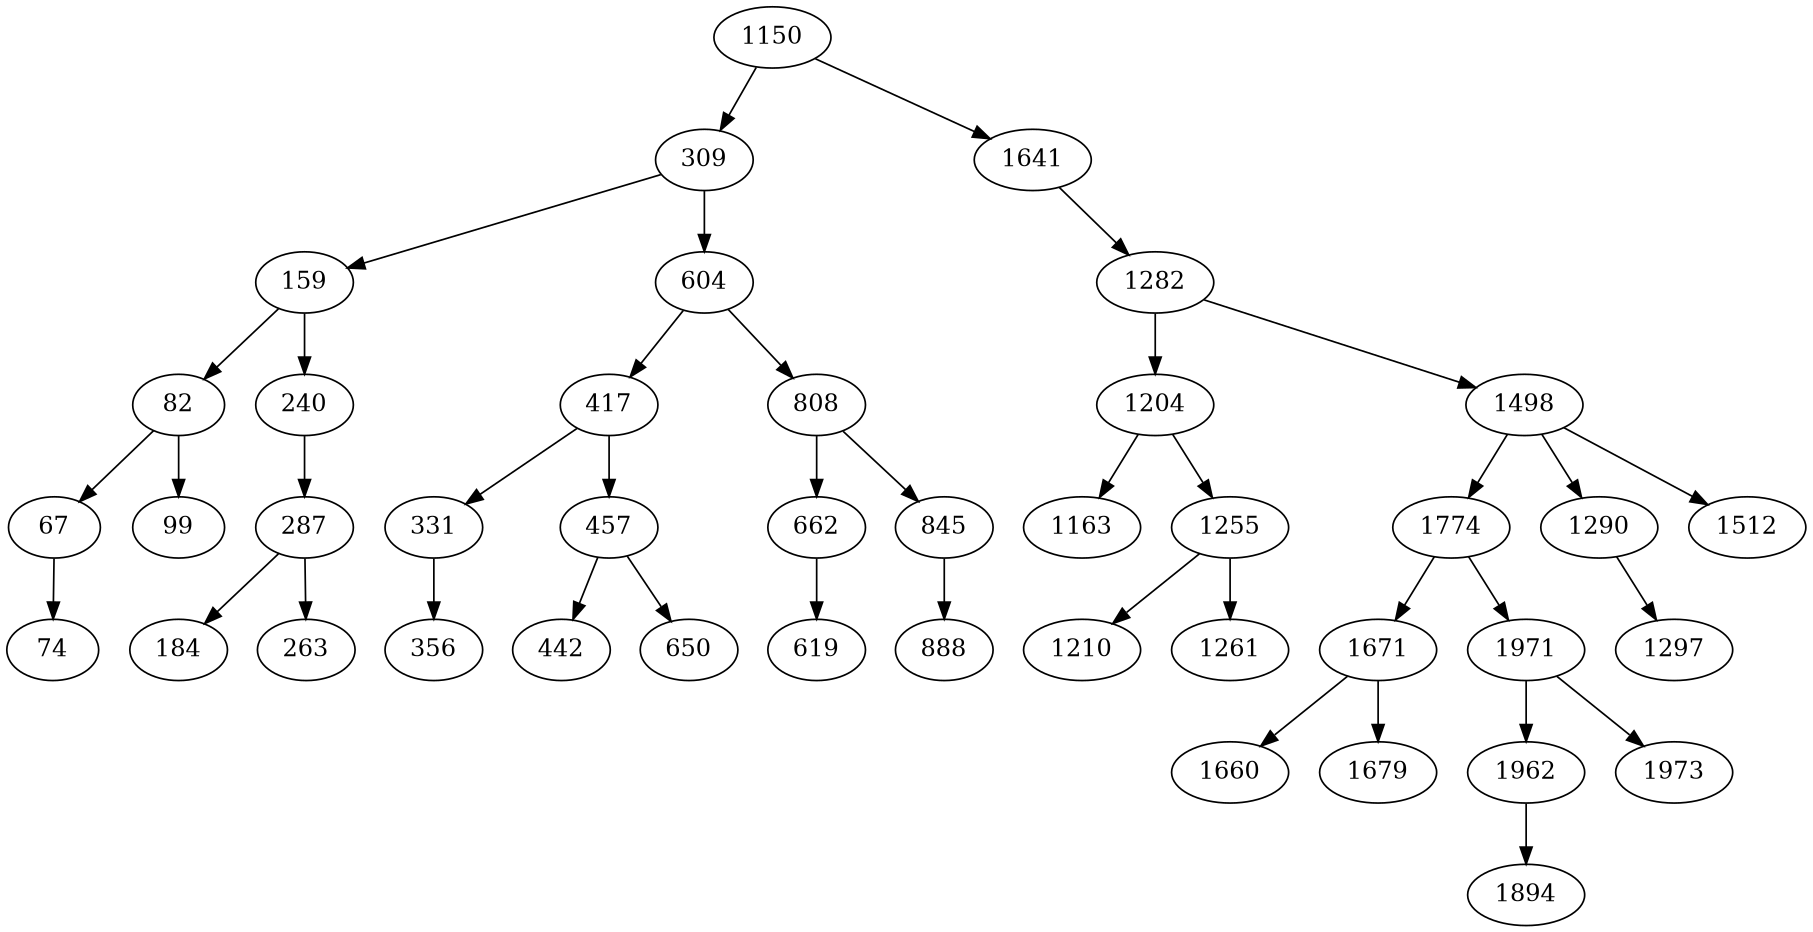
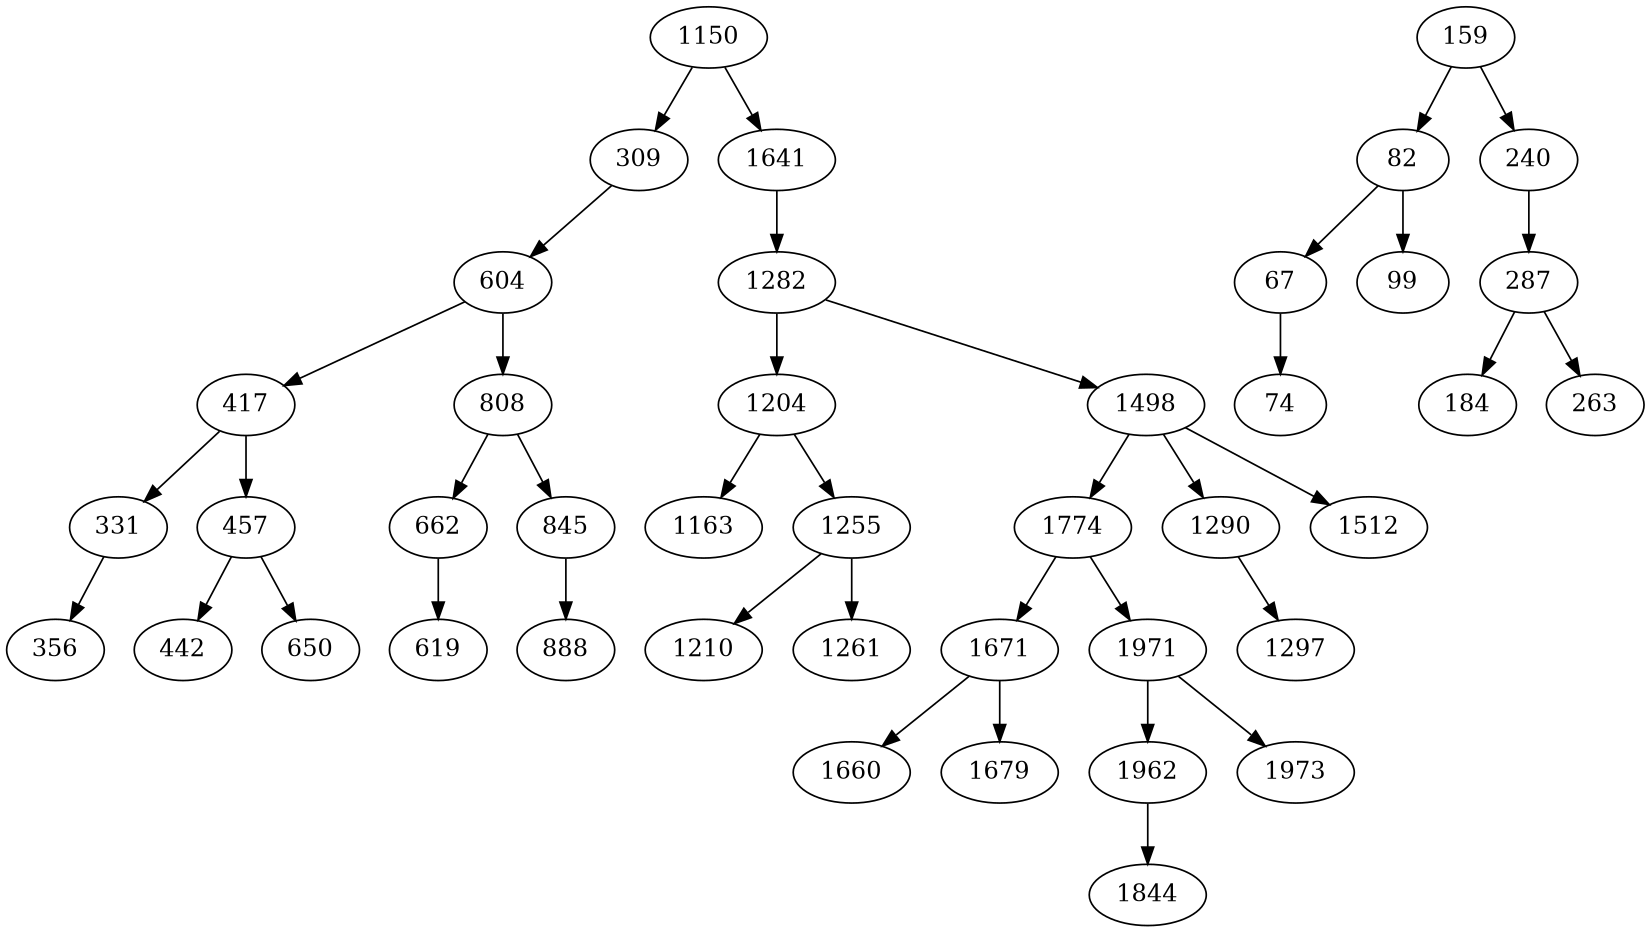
(512, 219) -> none
(1526, 895) -> (1148, 895)
